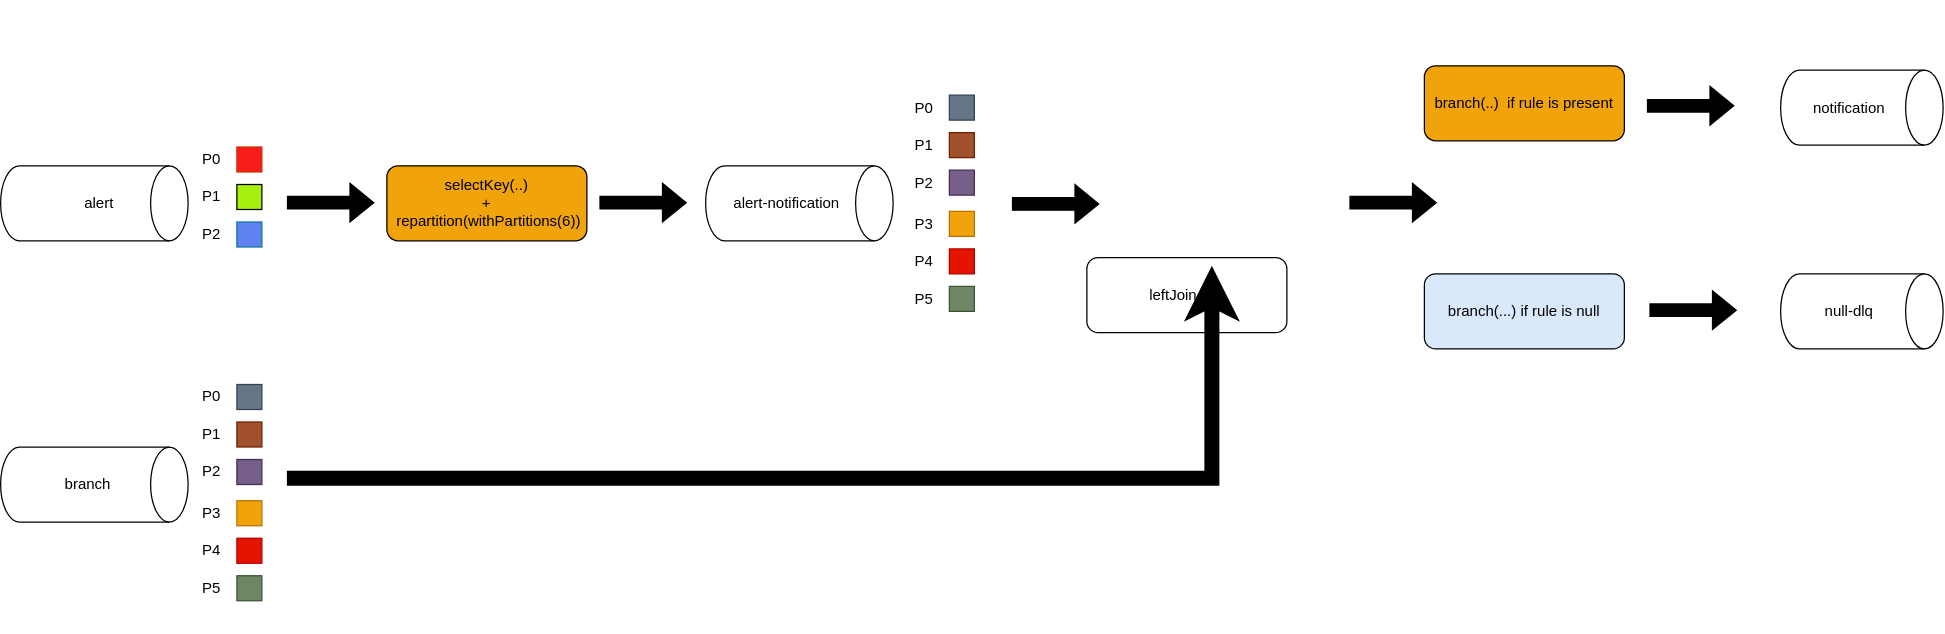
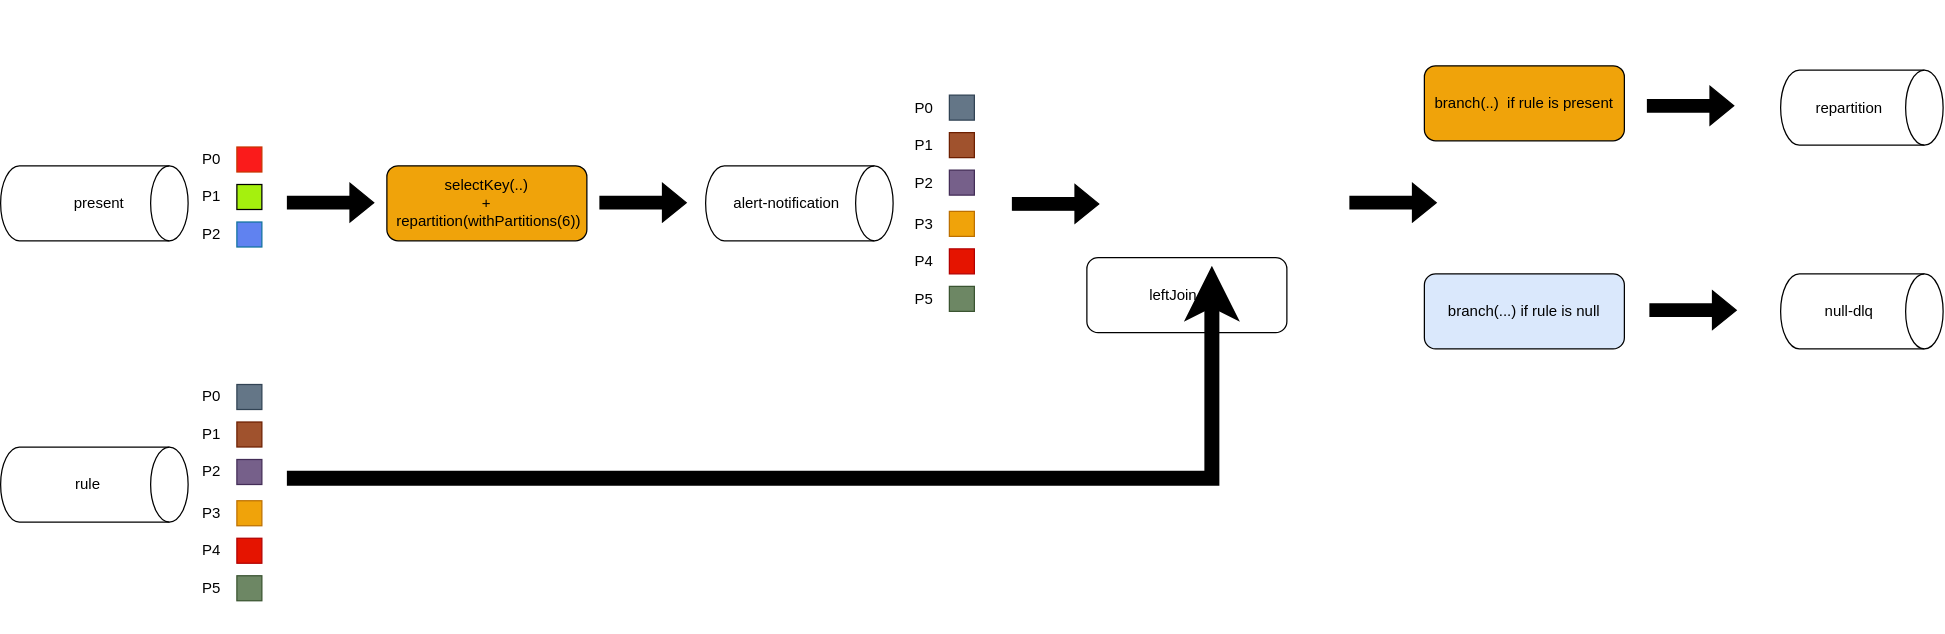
(1849, 108) -> (1849, 108)
(99, 203) -> (99, 203)
(88, 484) -> (88, 484)
